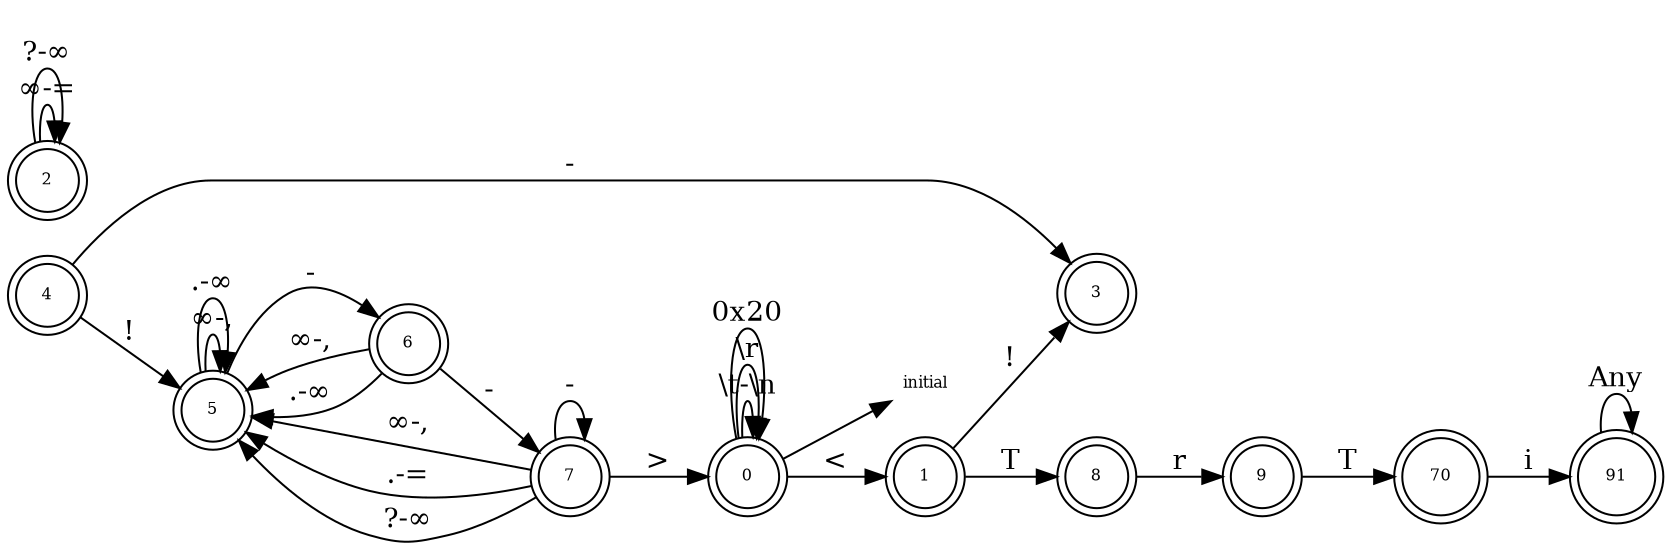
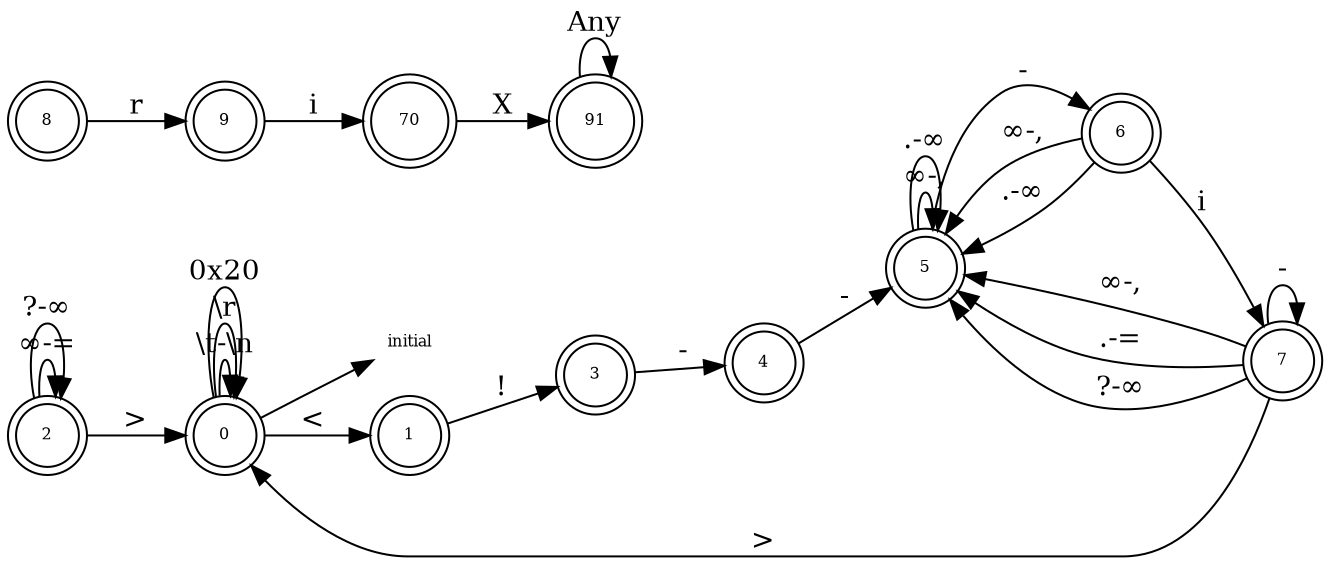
(560, 180) -> (670, 370)
(130, 333) -> (845, 297)
(489, 391) -> (1202, 203)
none -> (126, 435)
(1348, 462) -> (314, 106)
(1529, 462) -> (503, 106)
(1001, 477) -> none
